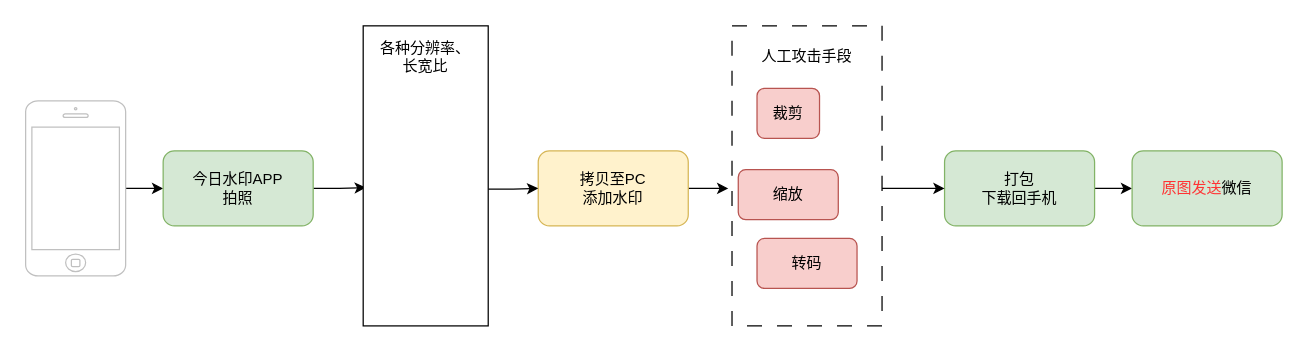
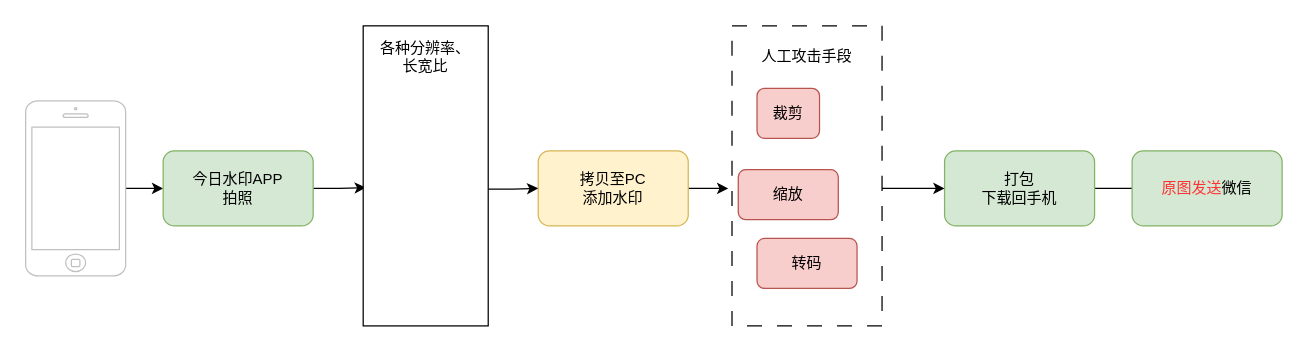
(1122, 188) -> (1125, 188)
